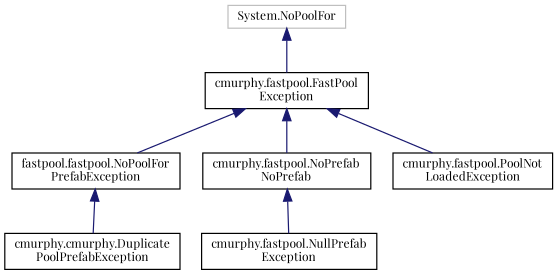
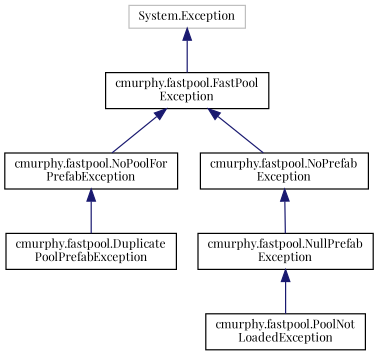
(287, 17) -> (187, 17)
(386, 133) -> (286, 298)
(96, 171) -> (91, 171)
(287, 171) -> (284, 171)
(92, 251) -> (91, 251)
